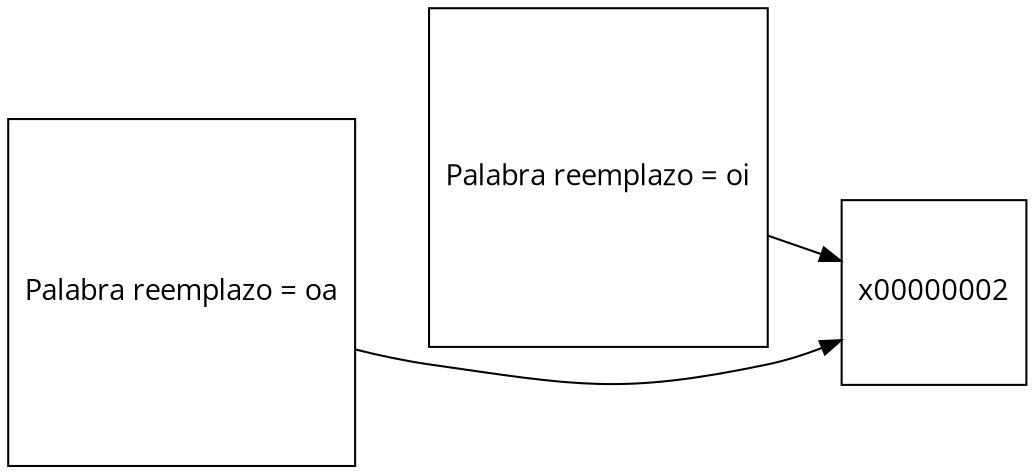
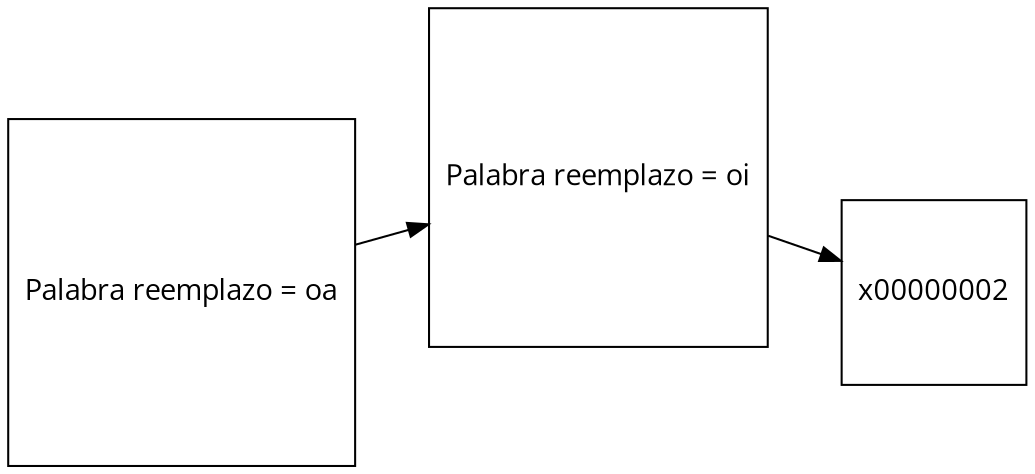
(589, 383) -> (382, 237)
